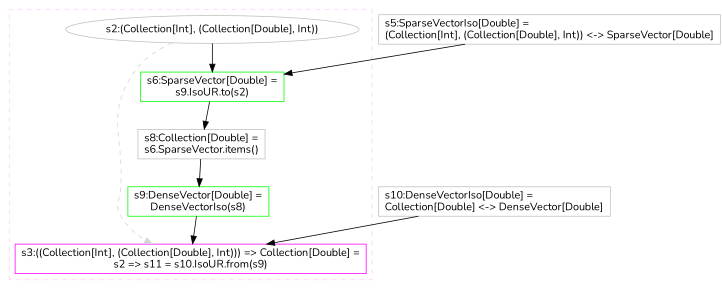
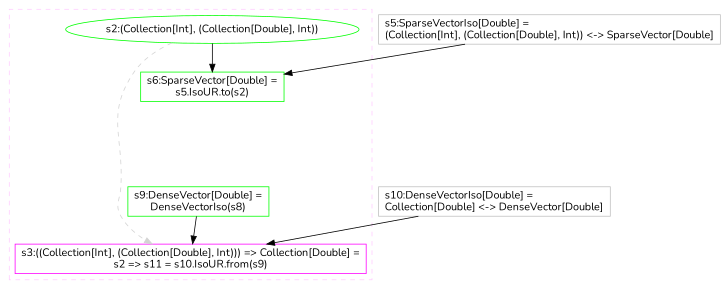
(212, 29) -> (212, 29)
(212, 87) -> (212, 87)
(201, 144) -> none
